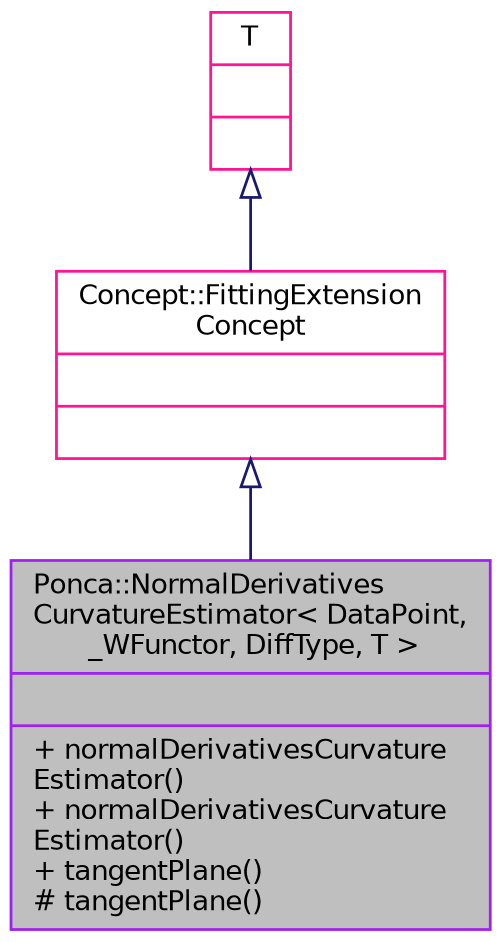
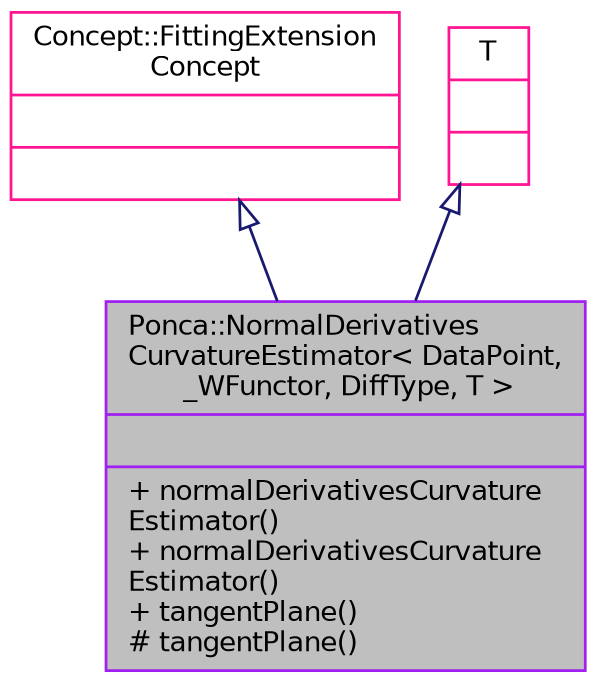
(251, 234) -> (433, 256)
